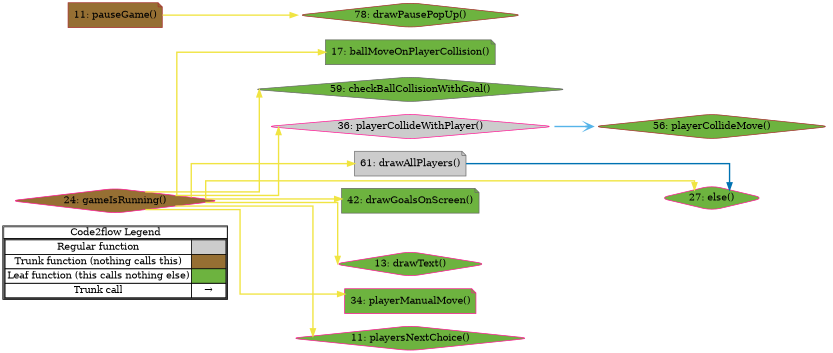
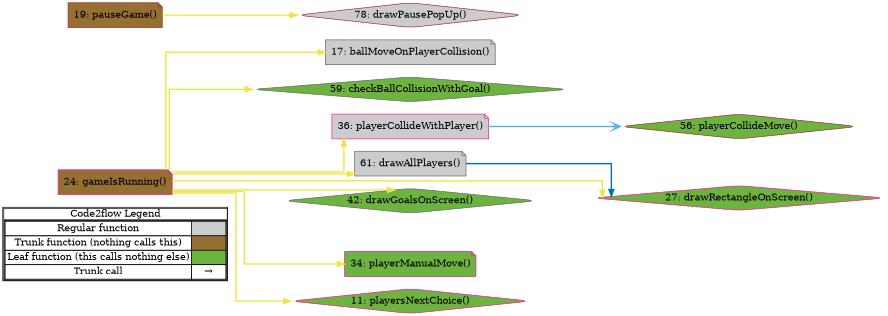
(115, 15) -> (115, 15)
(410, 15) -> (410, 15)
(410, 52) -> (410, 52)
(410, 126) -> (410, 126)
(712, 198) -> (739, 198)
(115, 201) -> (115, 182)
(410, 201) -> (410, 201)
(410, 264) -> none
